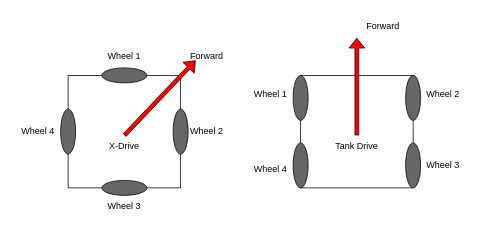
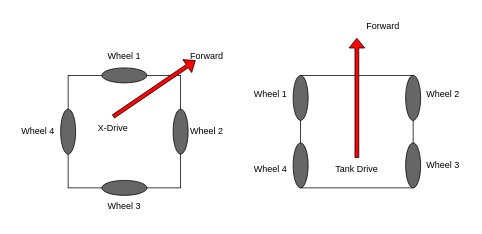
(124, 147) -> (113, 128)
(357, 147) -> (357, 169)
